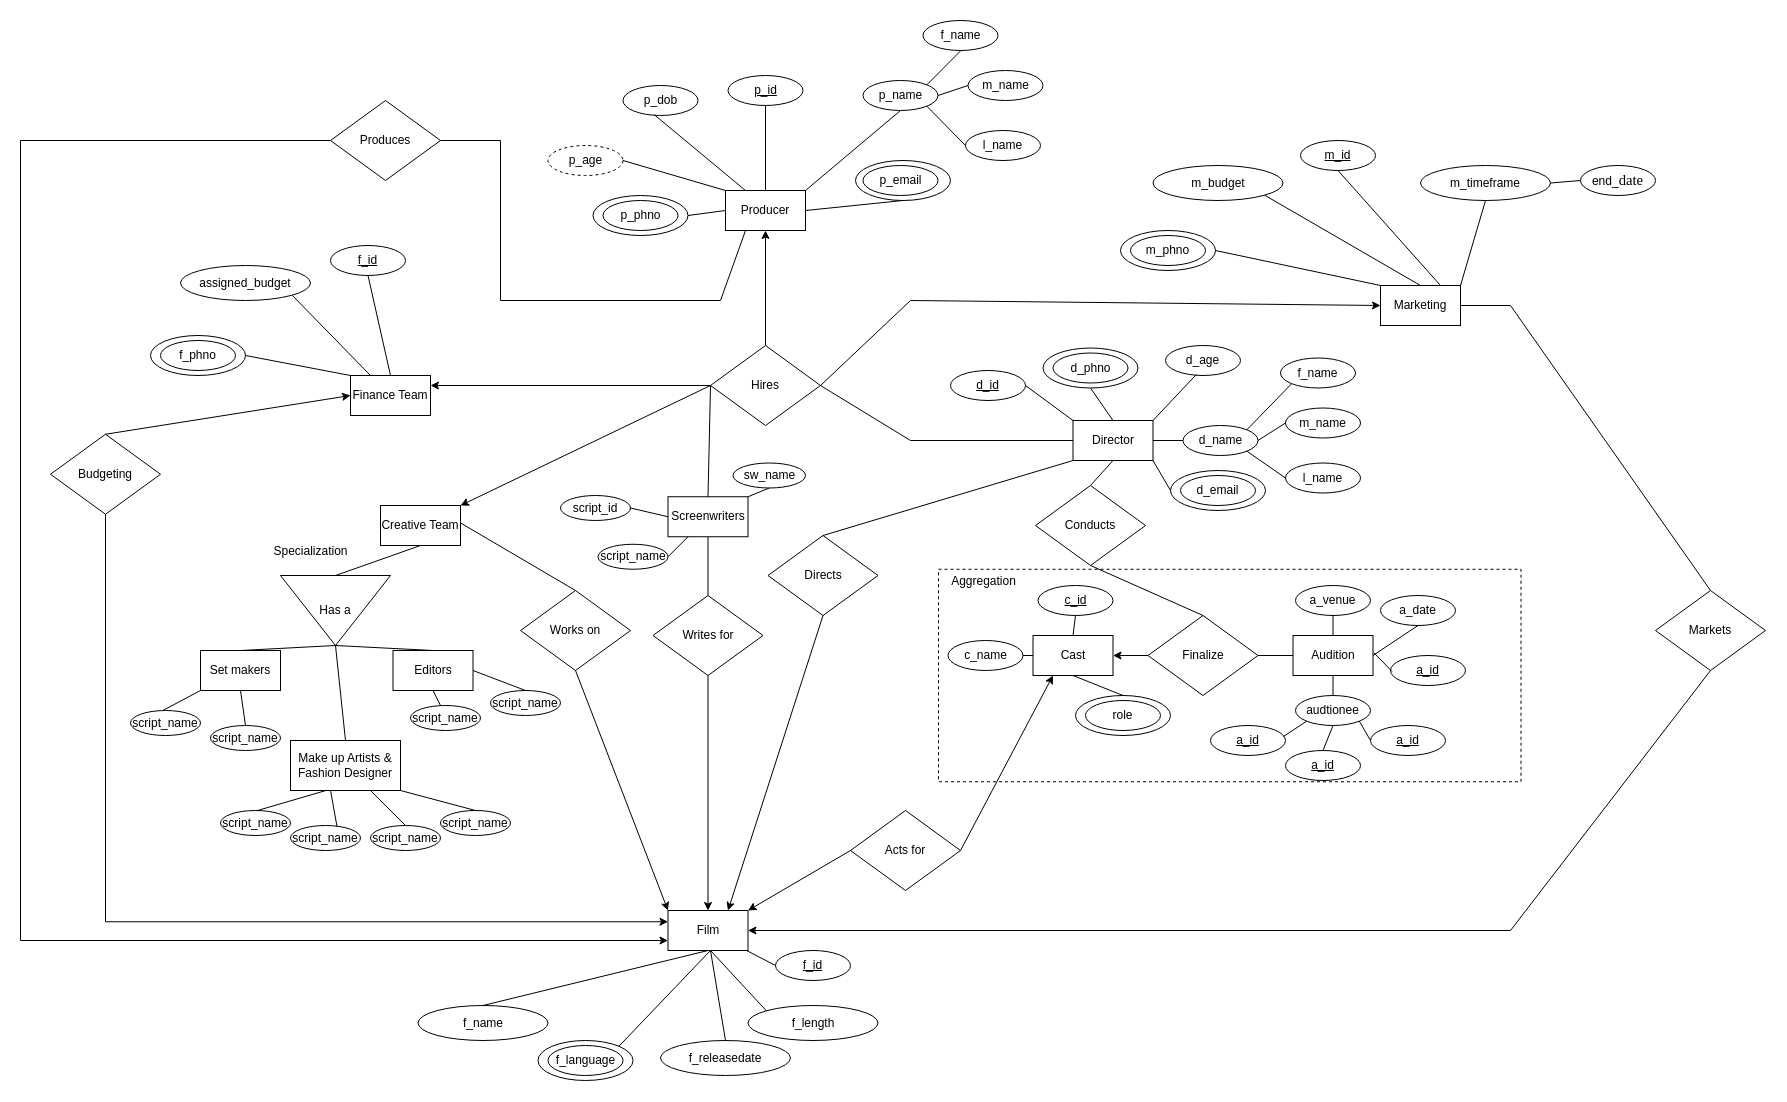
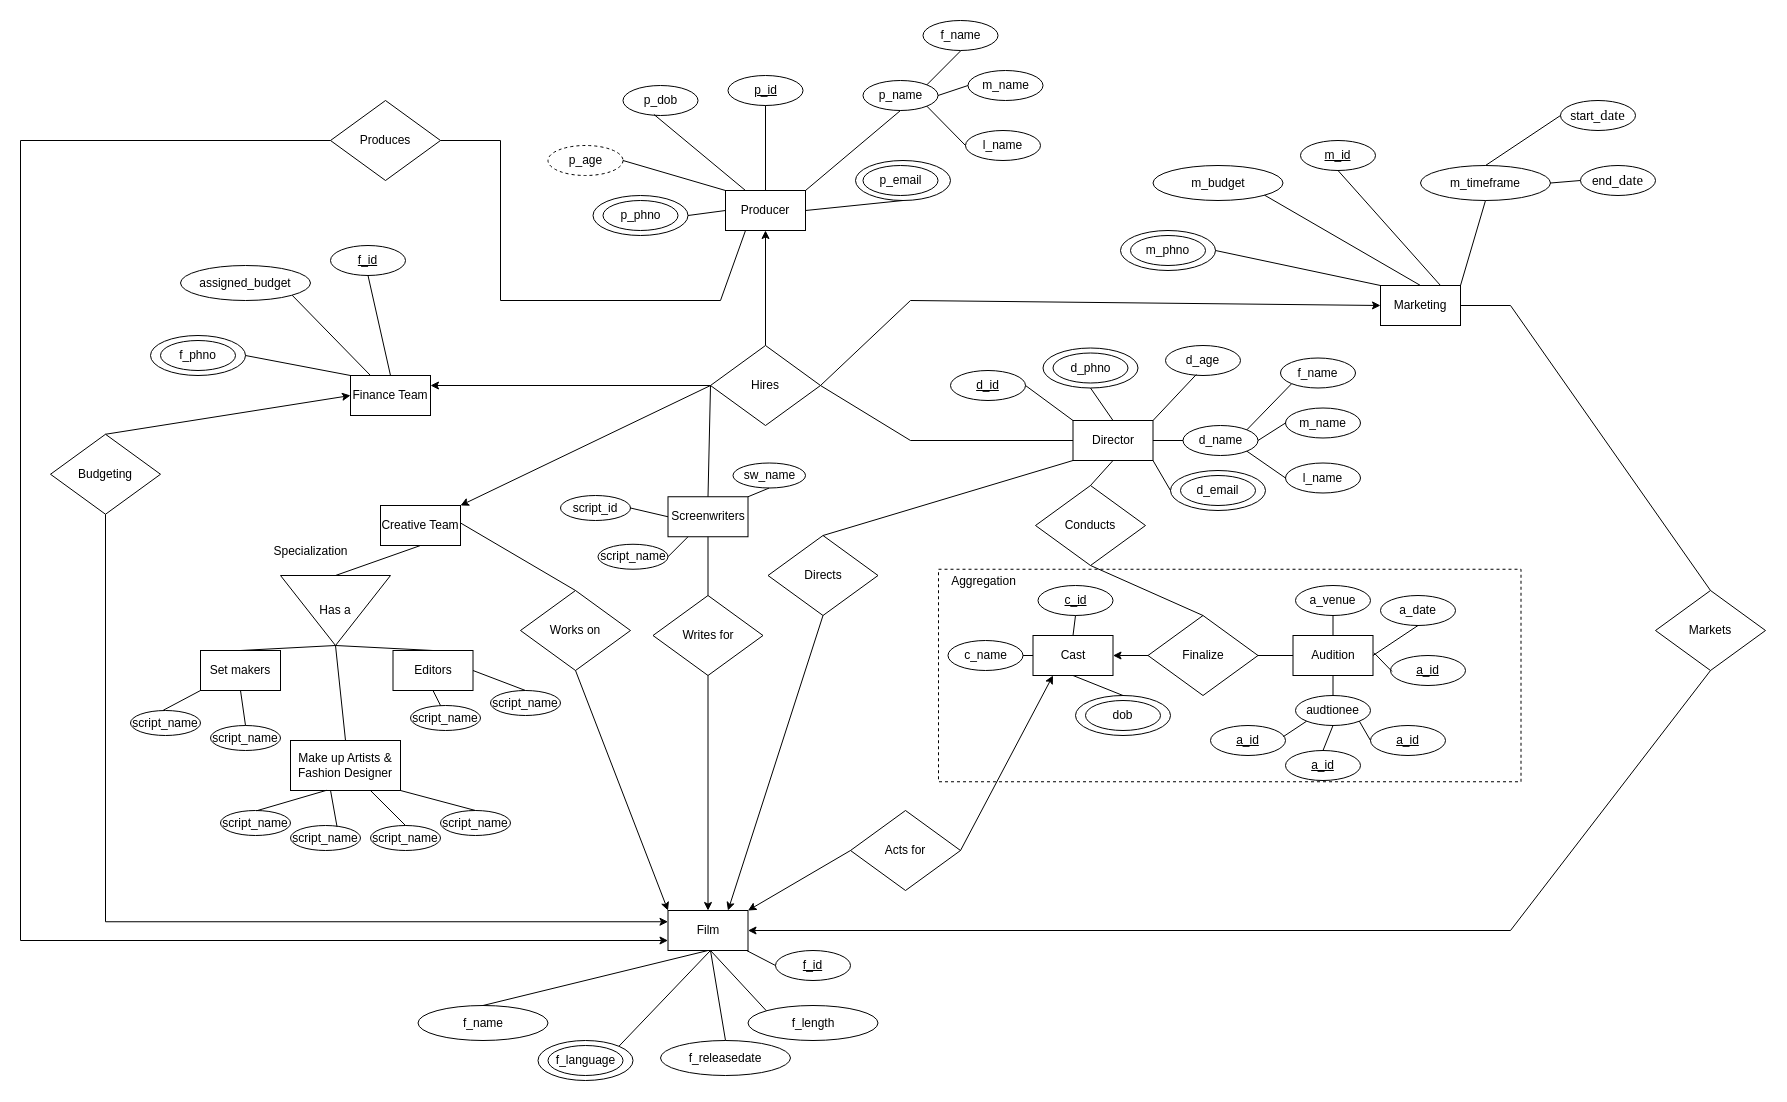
none -> (1598, 116)
none -> (1523, 141)
(1123, 716) -> (1123, 716)
